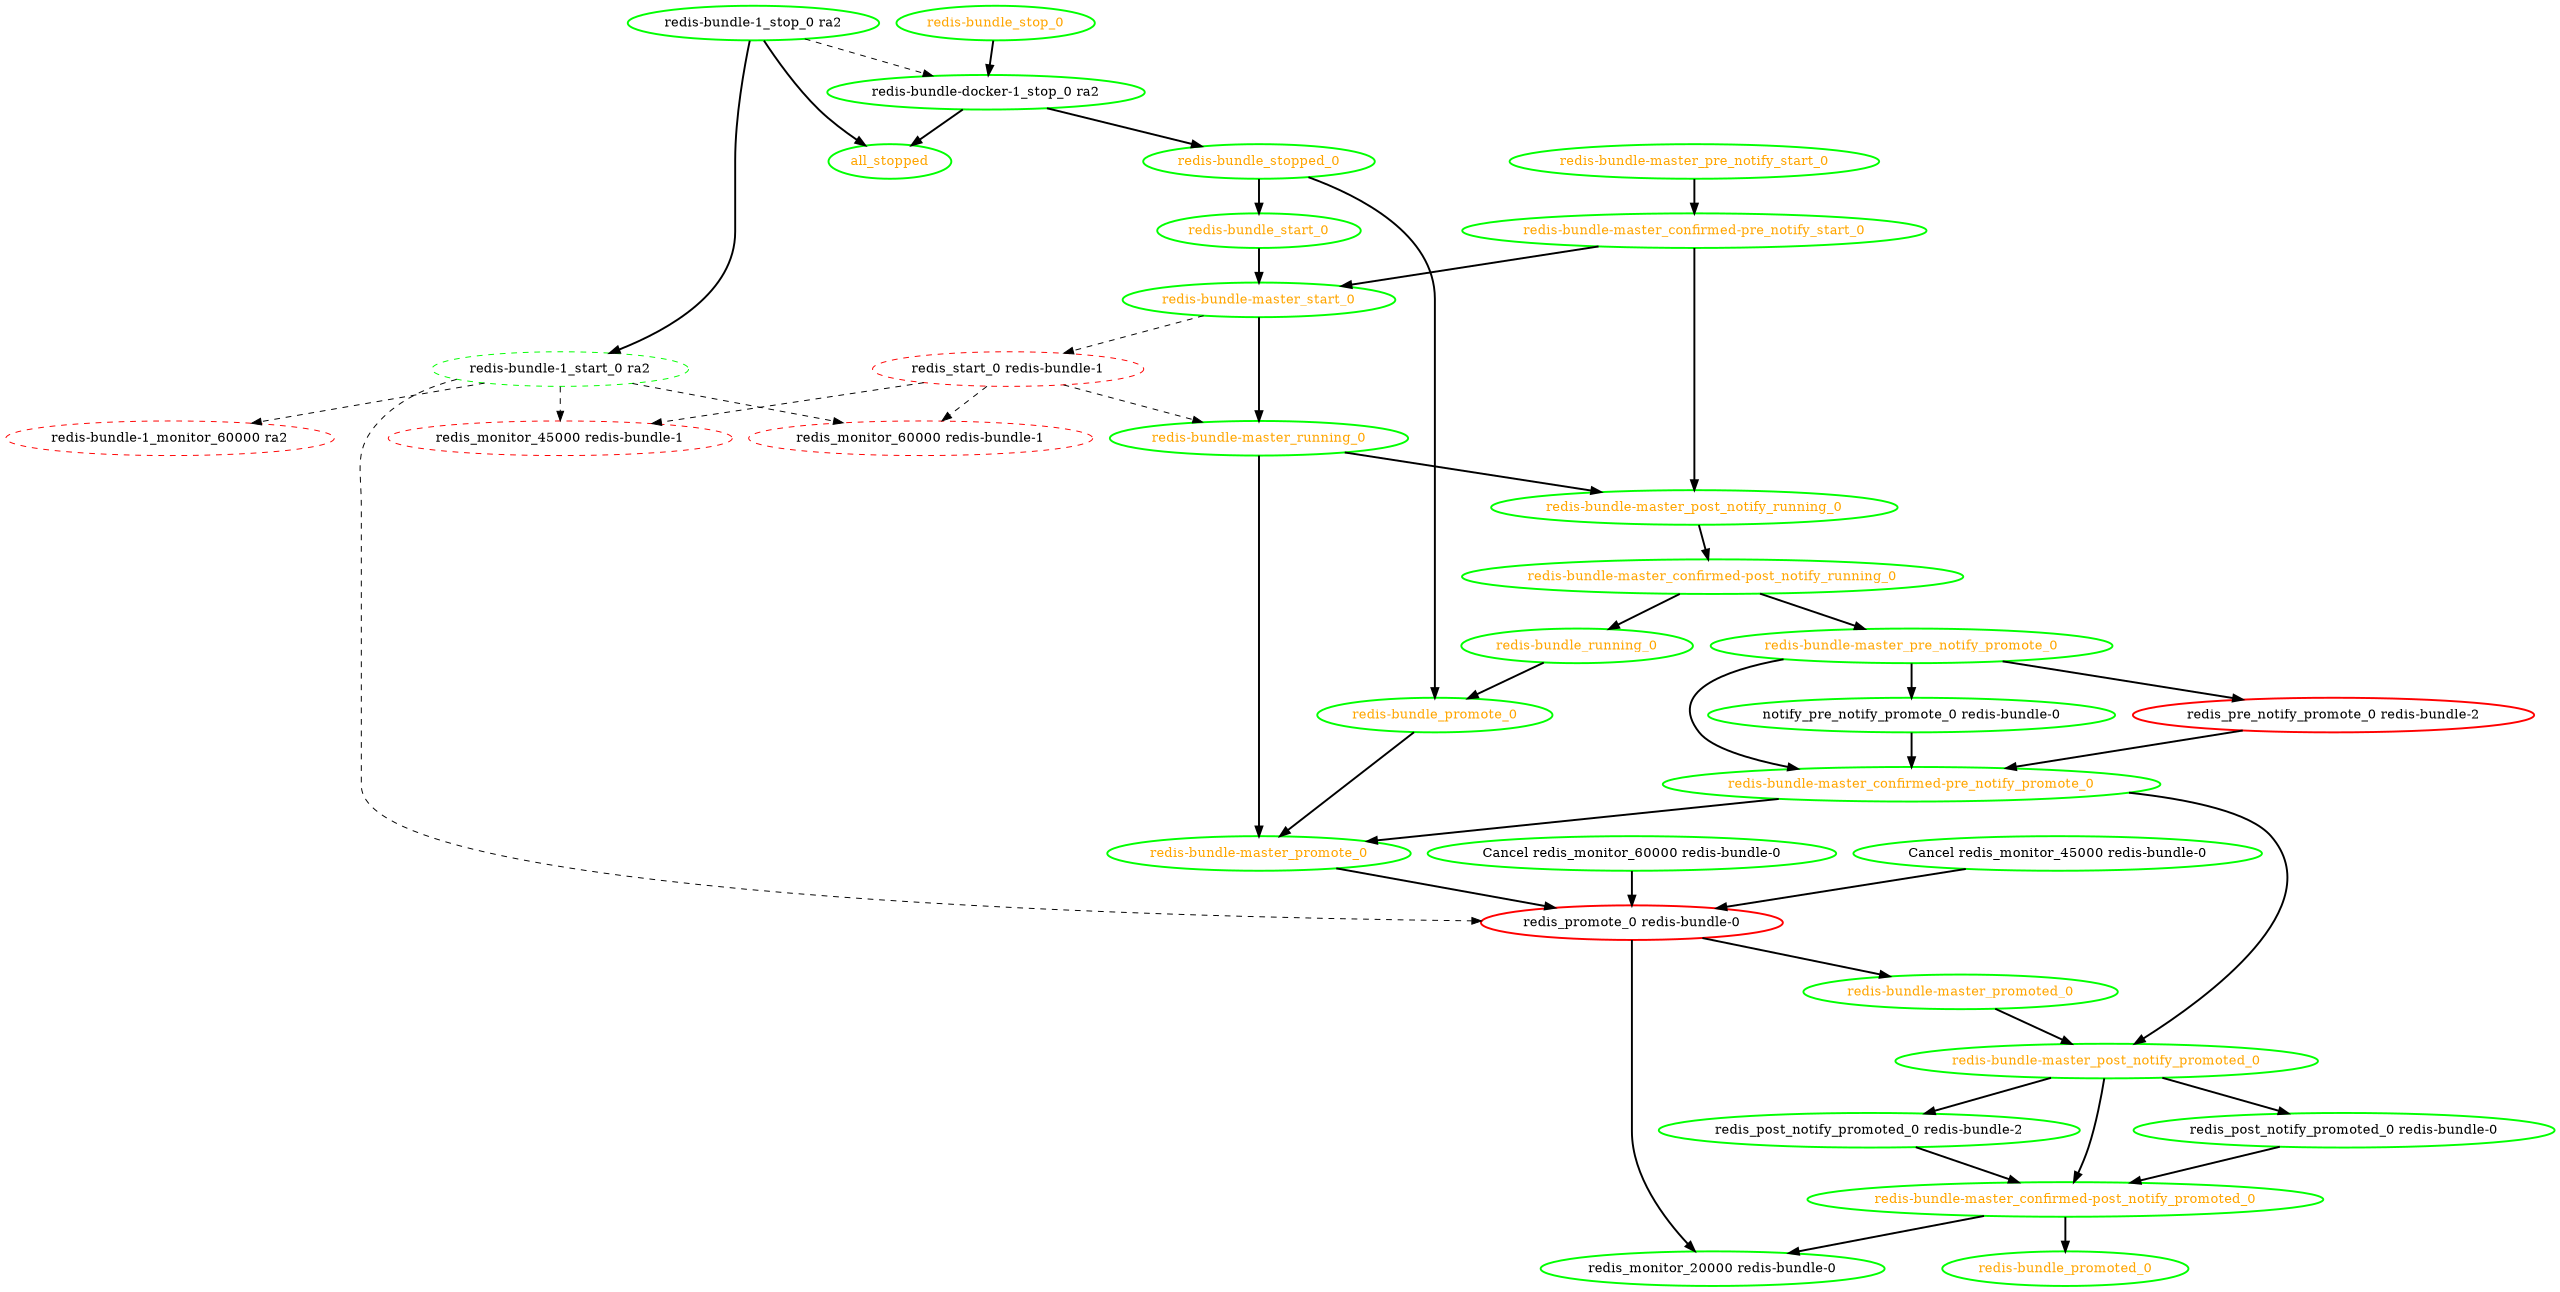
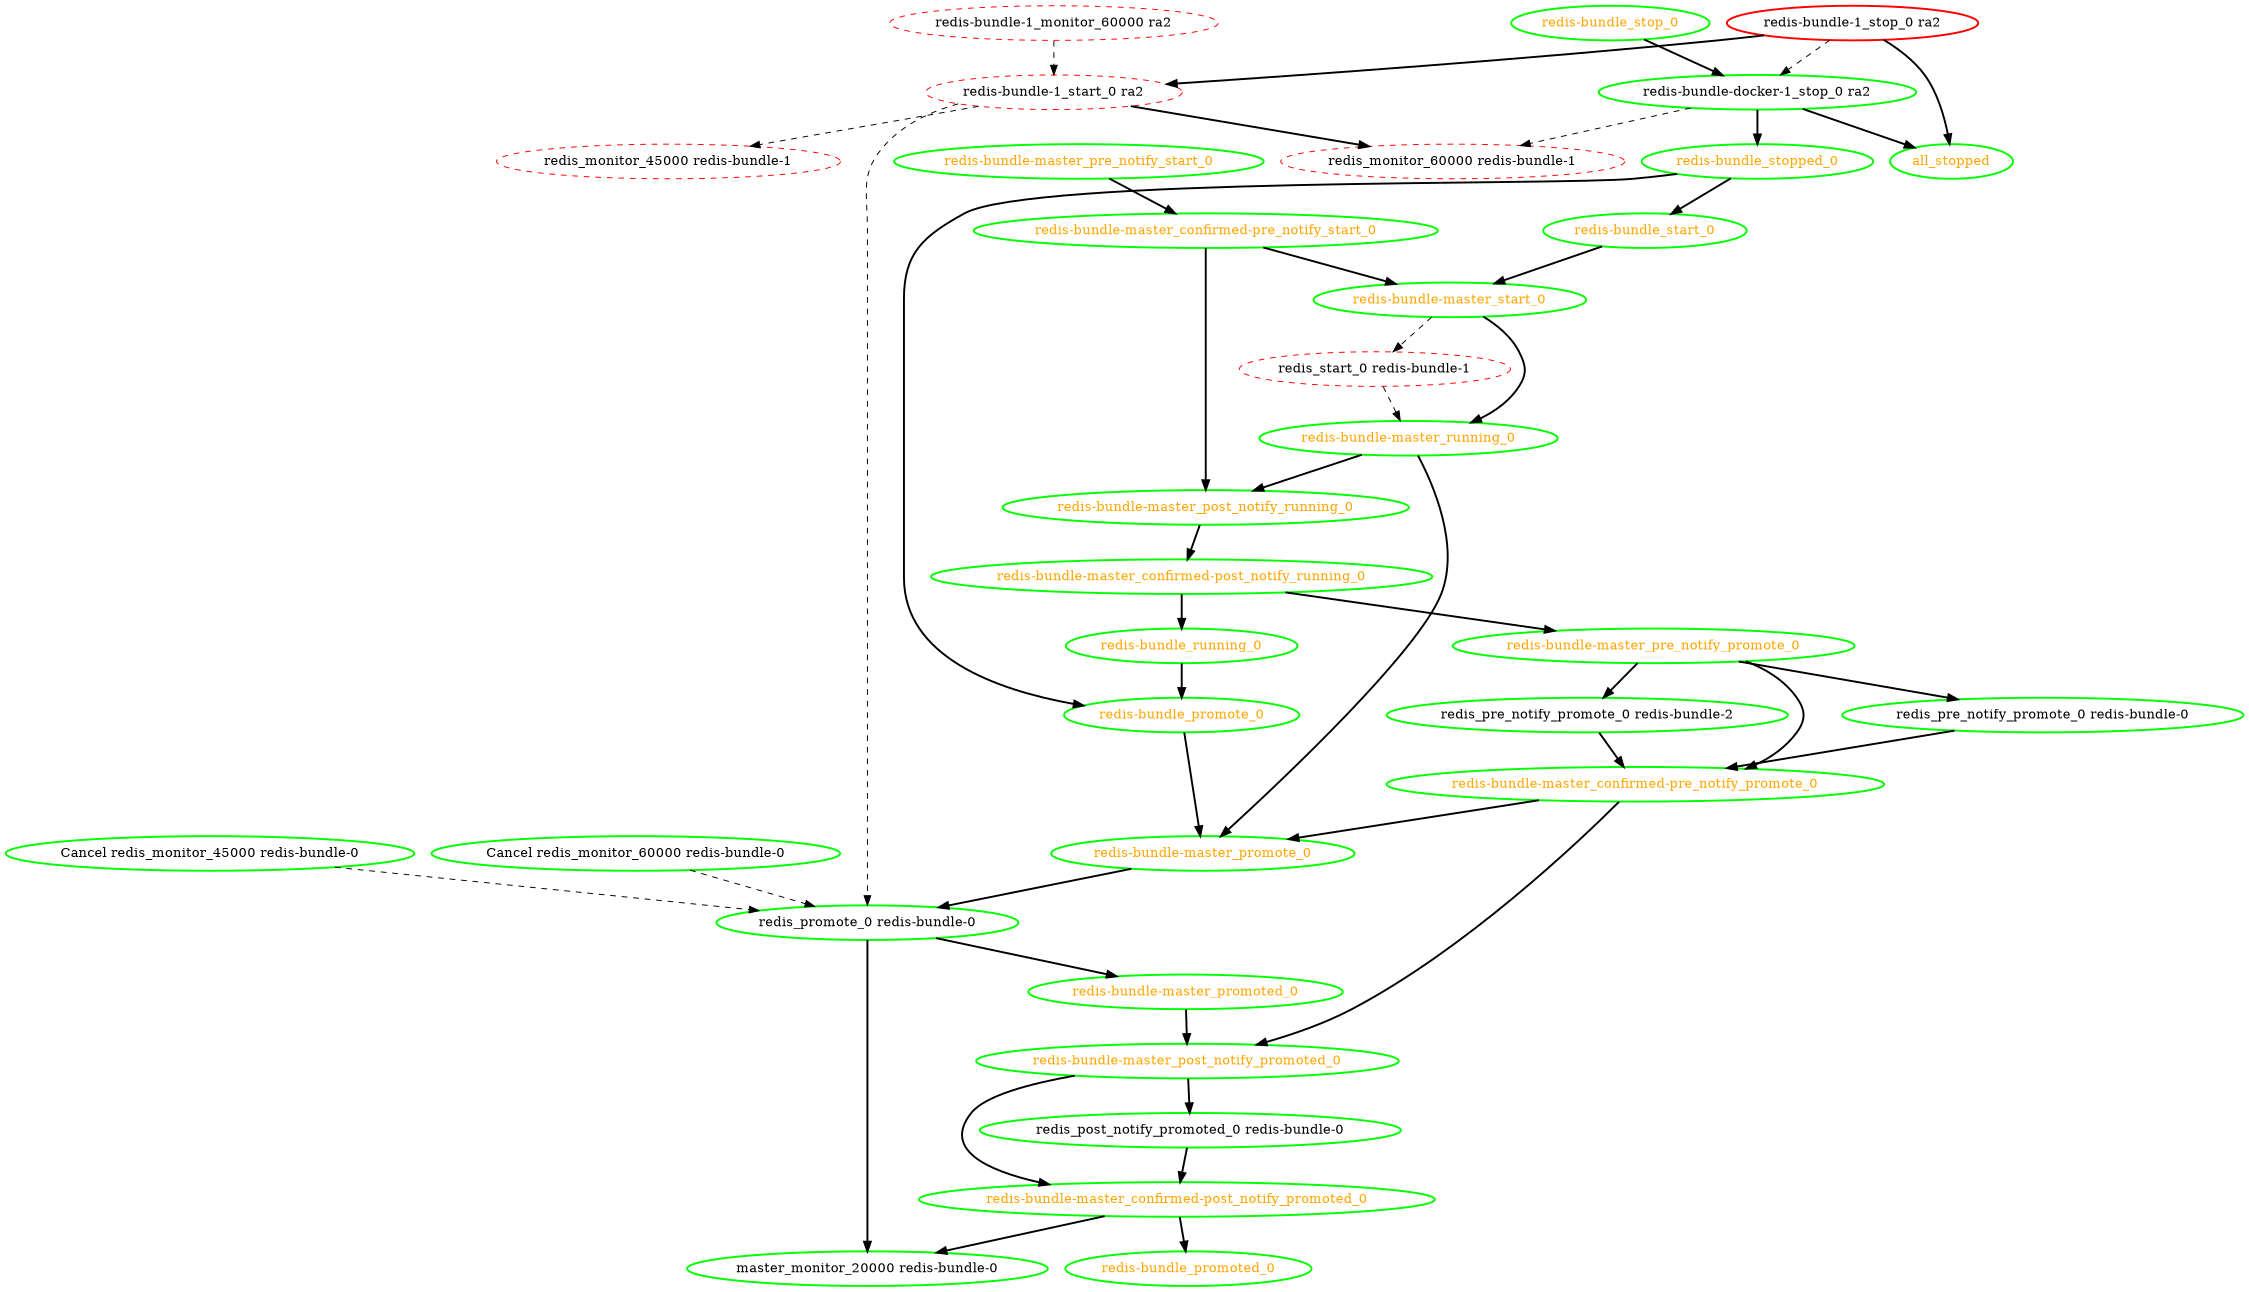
(753, 23) -> (1853, 23)
(560, 369) -> (1054, 92)
(968, 401) -> (1610, 126)
(373, 402) -> (1054, 53)
(733, 402) -> (1245, 125)
(793, 402) -> none
(1912, 715) -> (2043, 715)
(2333, 715) -> (1587, 715)
(1632, 883) -> (748, 887)
(1846, 888) -> (542, 888)
(1632, 923) -> (867, 923)
(1869, 1130) -> none
(1713, 1269) -> (867, 1269)
